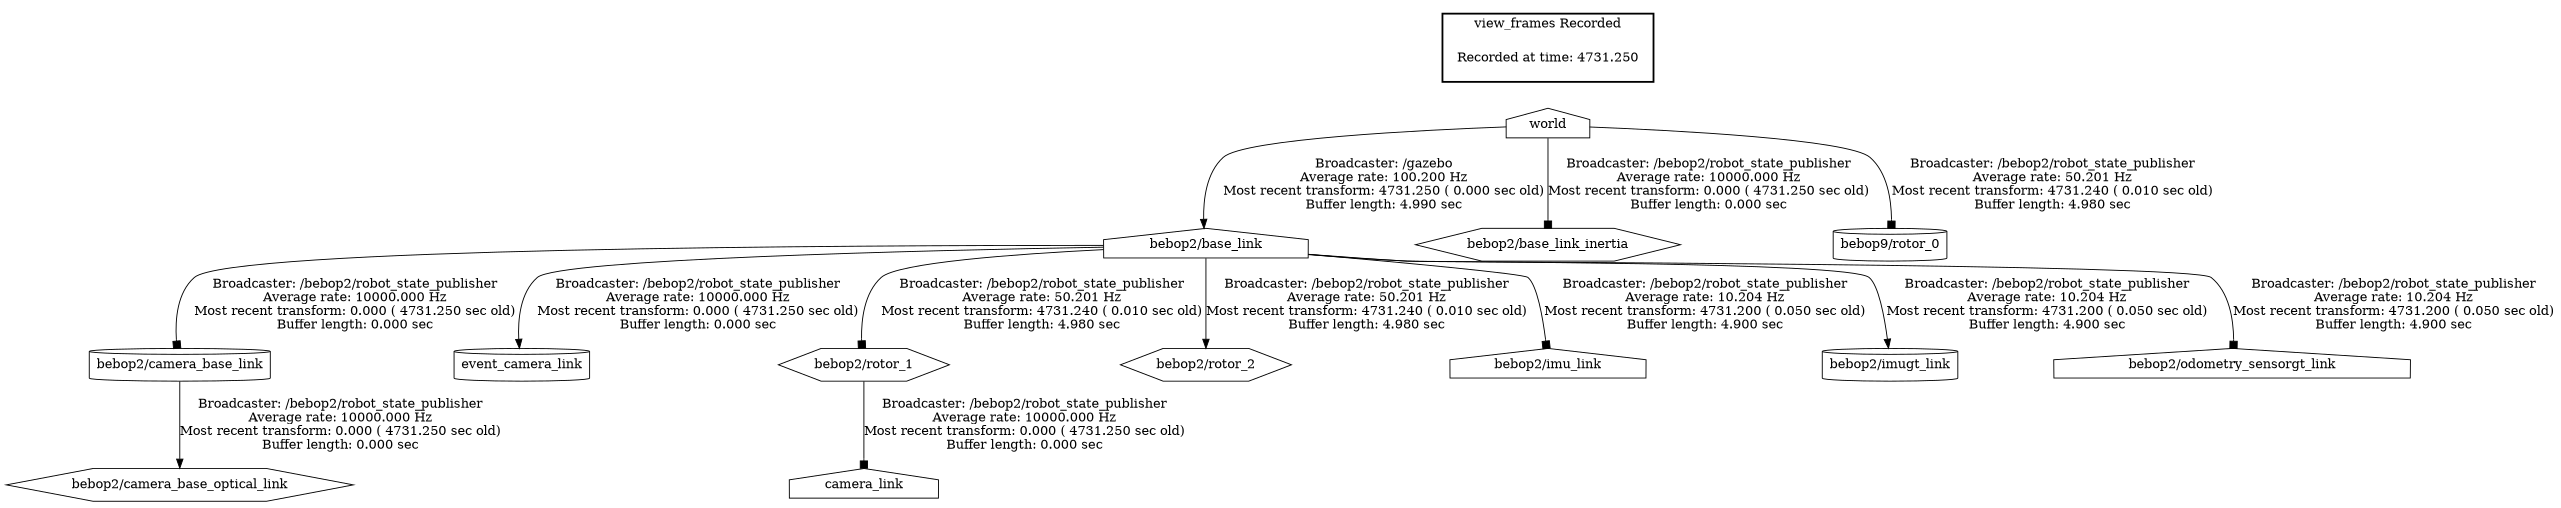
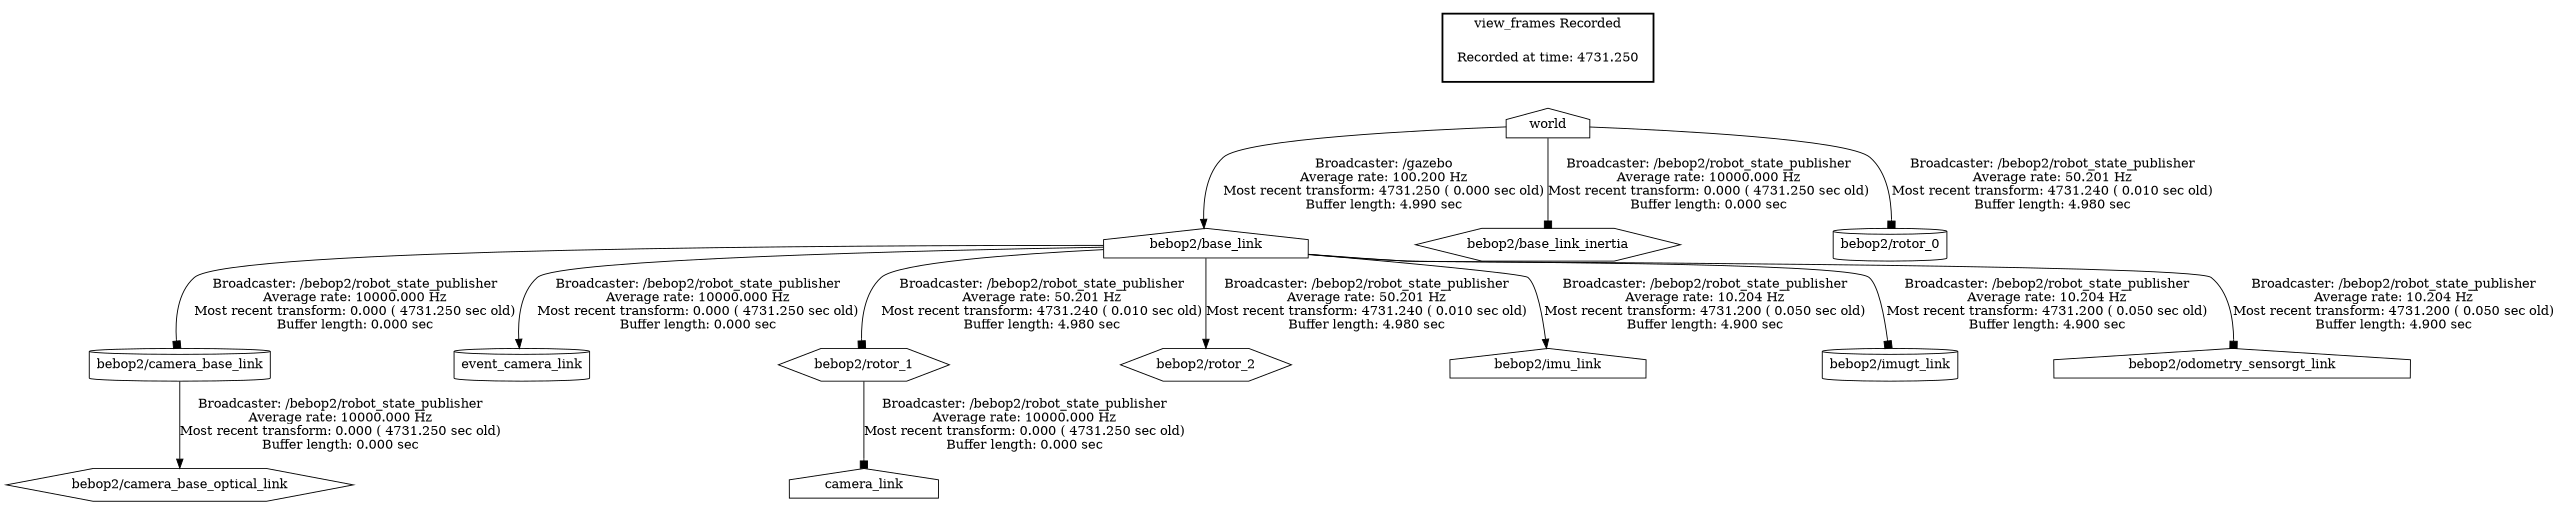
(1890, 245) -> (1890, 245)
(1621, 263) -> (1621, 263)
(1451, 267) -> (1451, 267)
